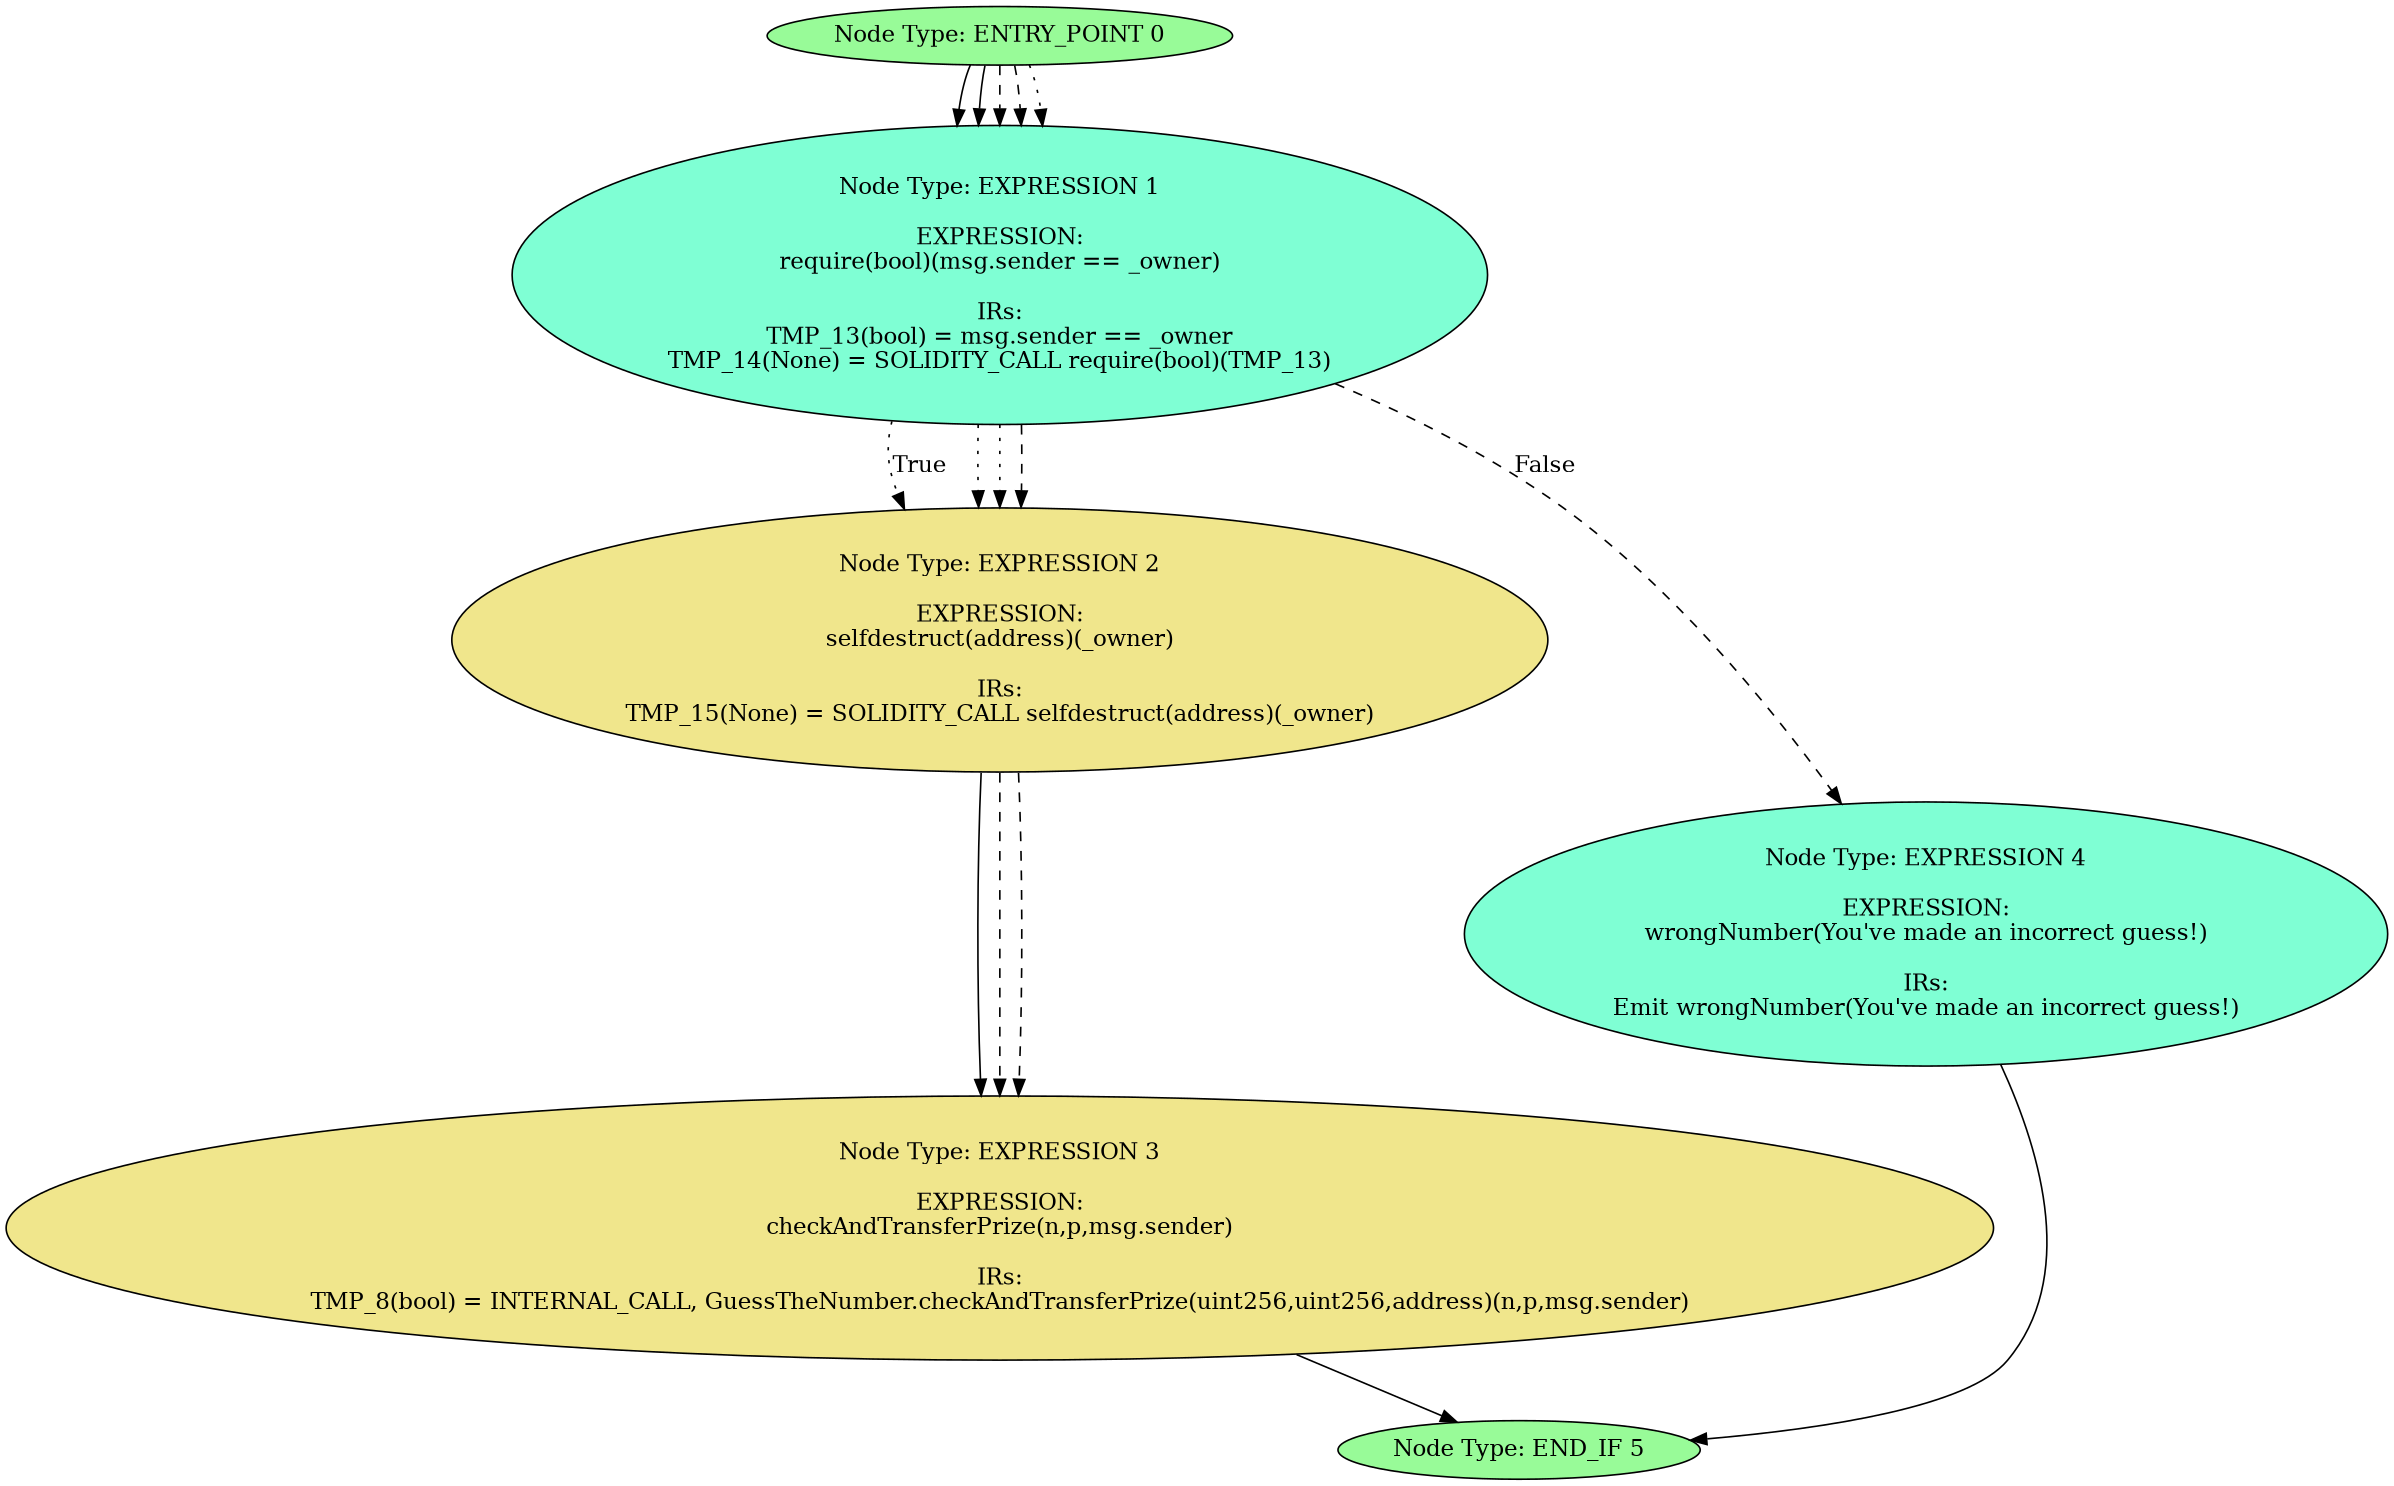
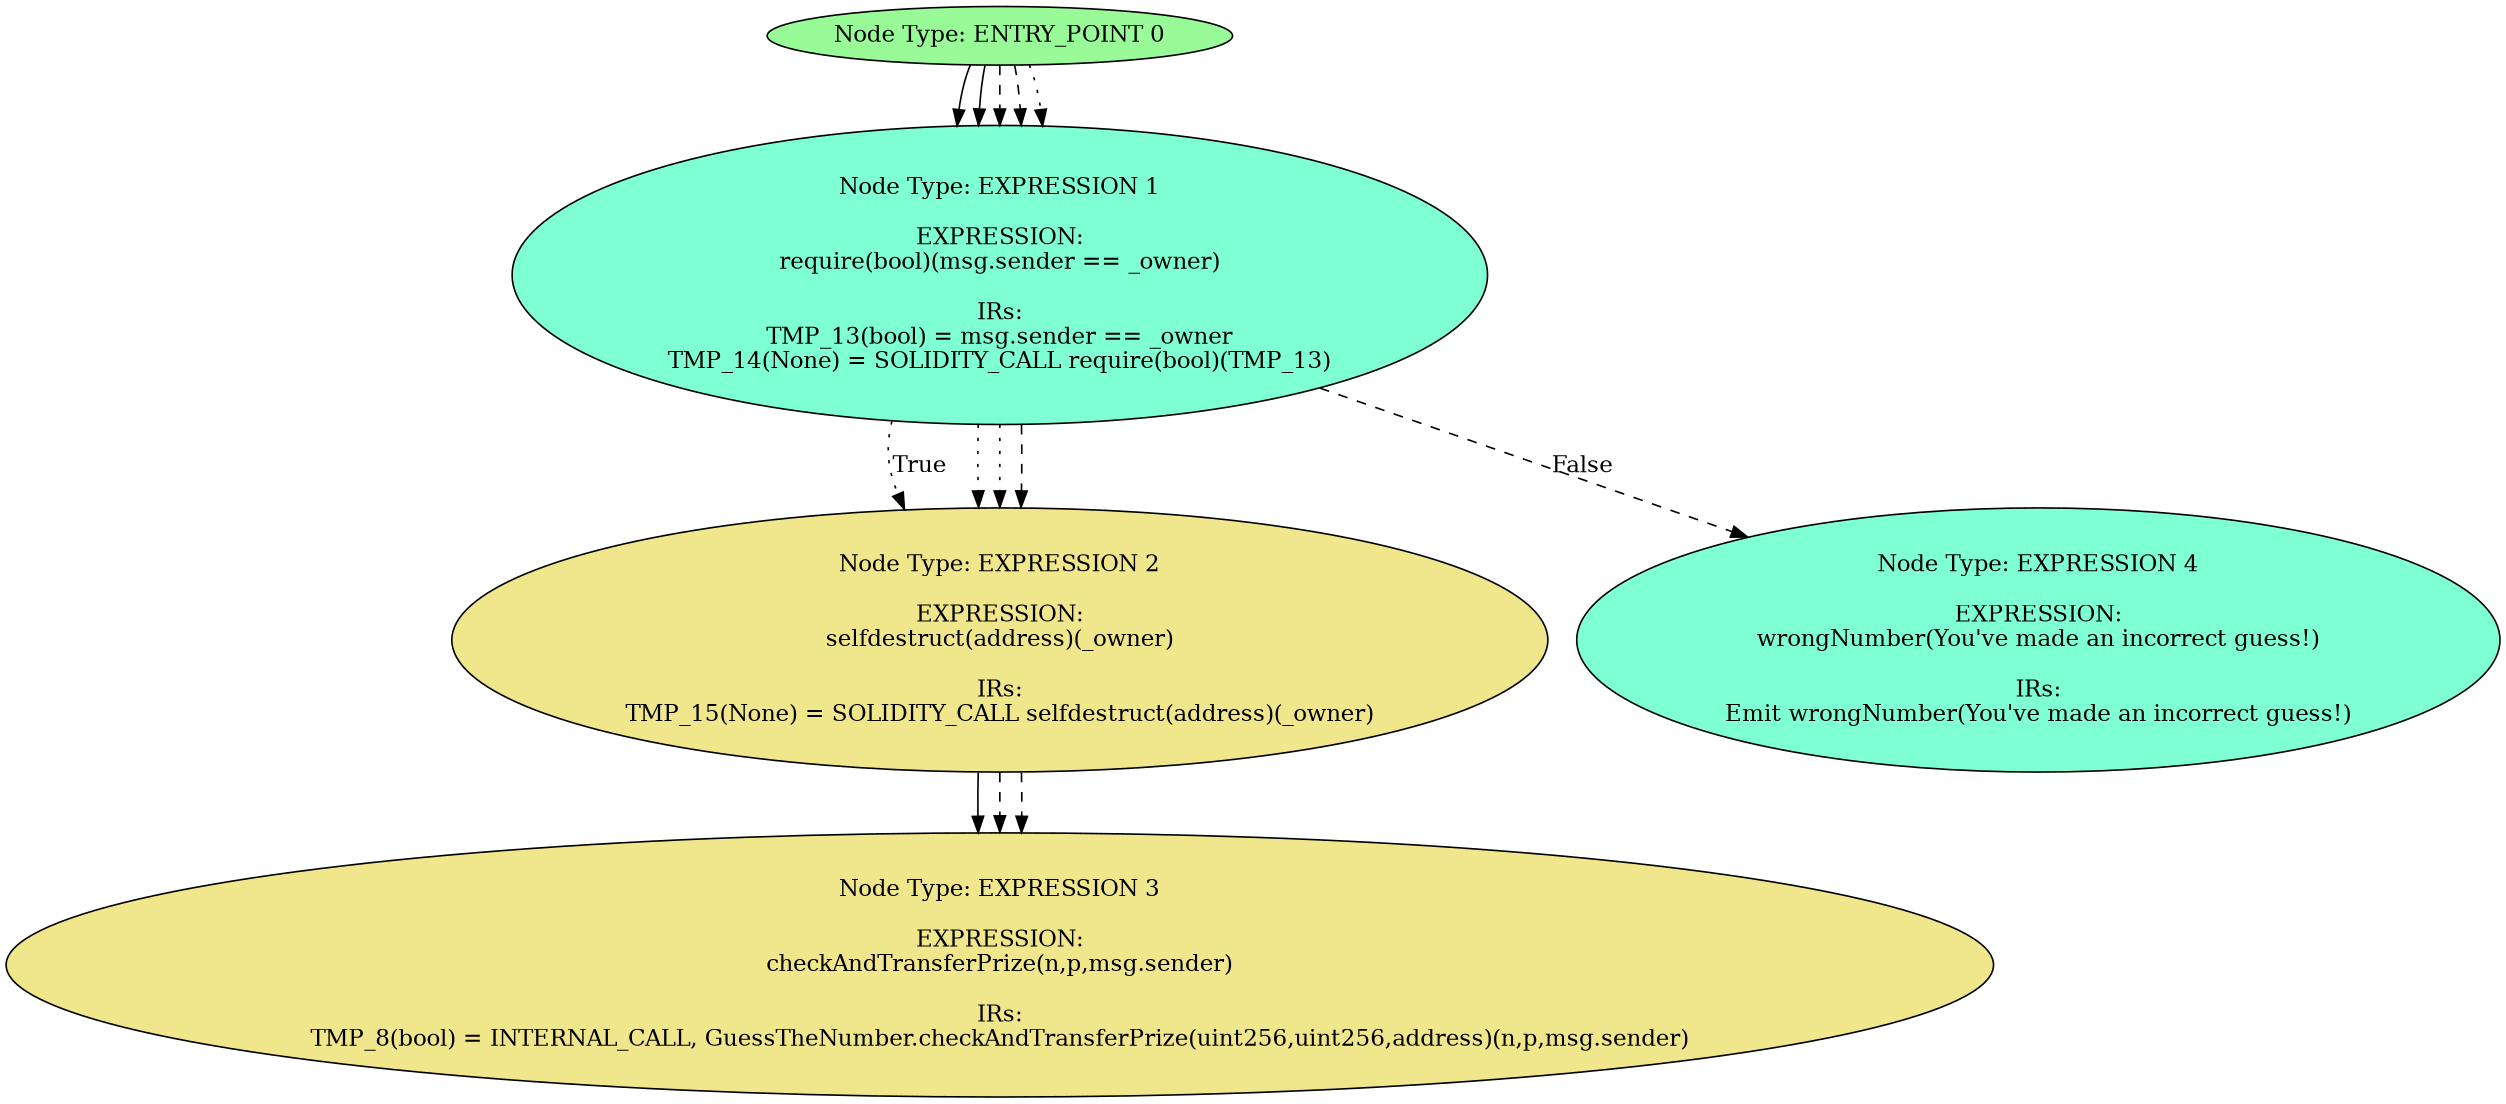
(1519, 1450) -> none
